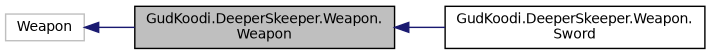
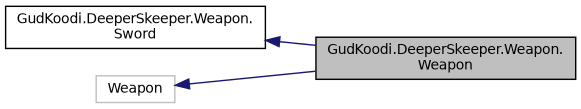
(427, 27) -> (298, 44)
